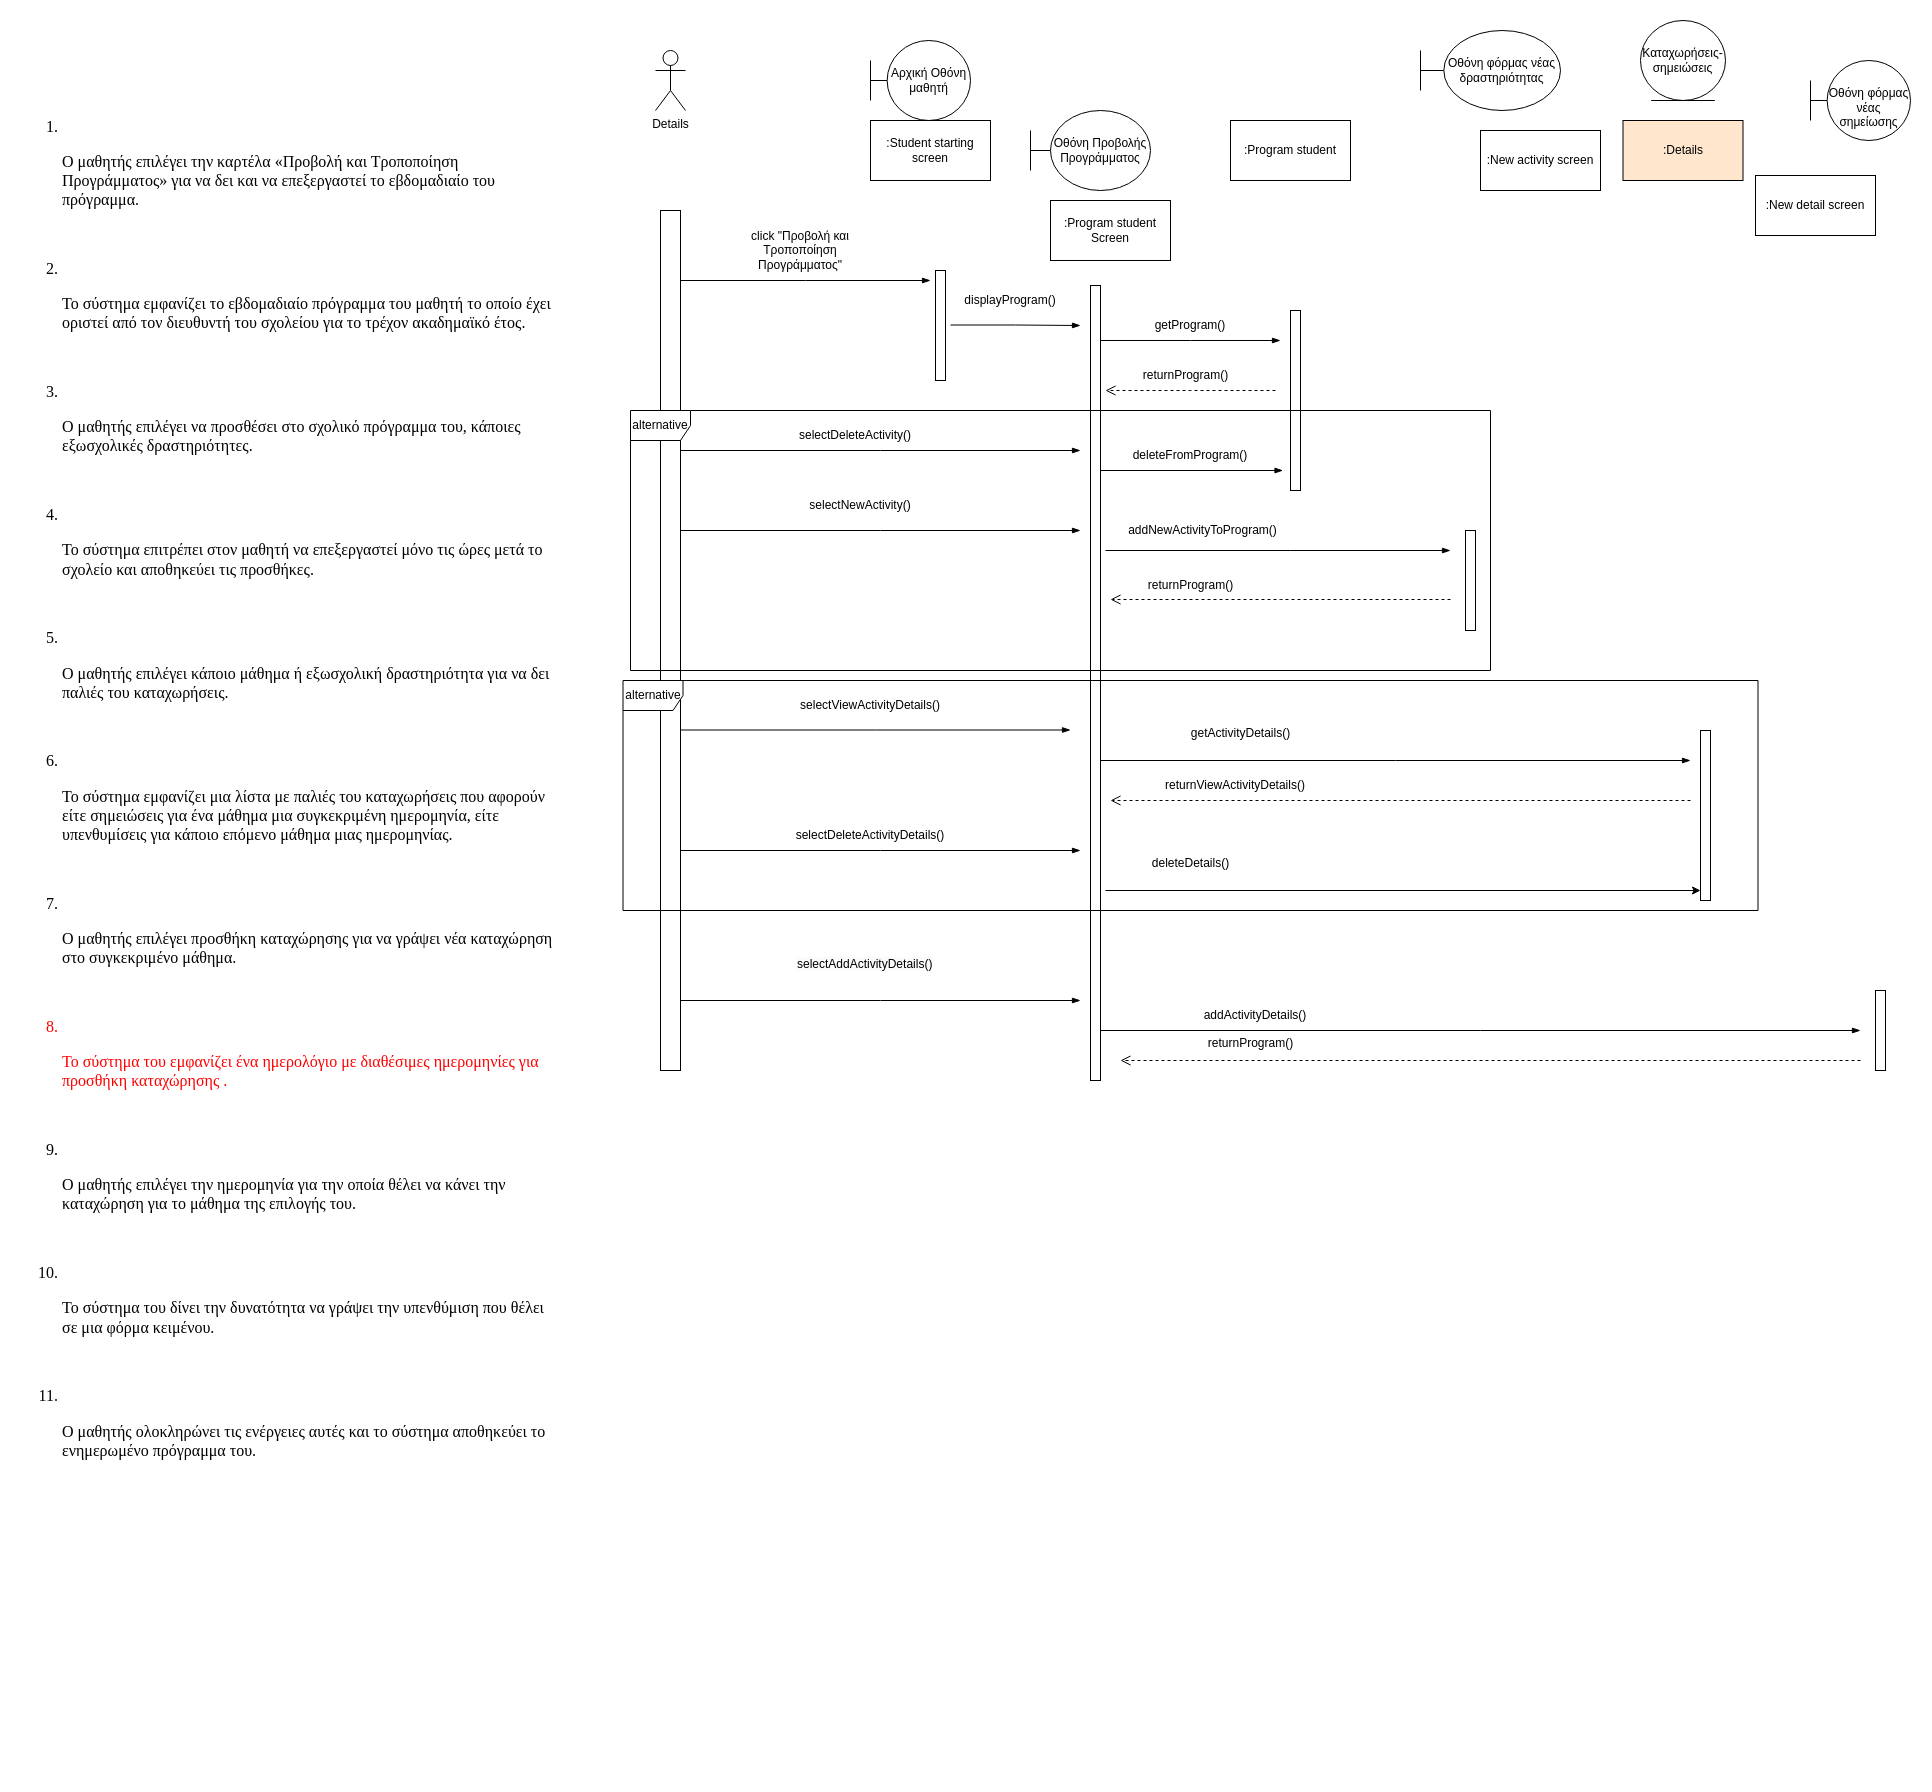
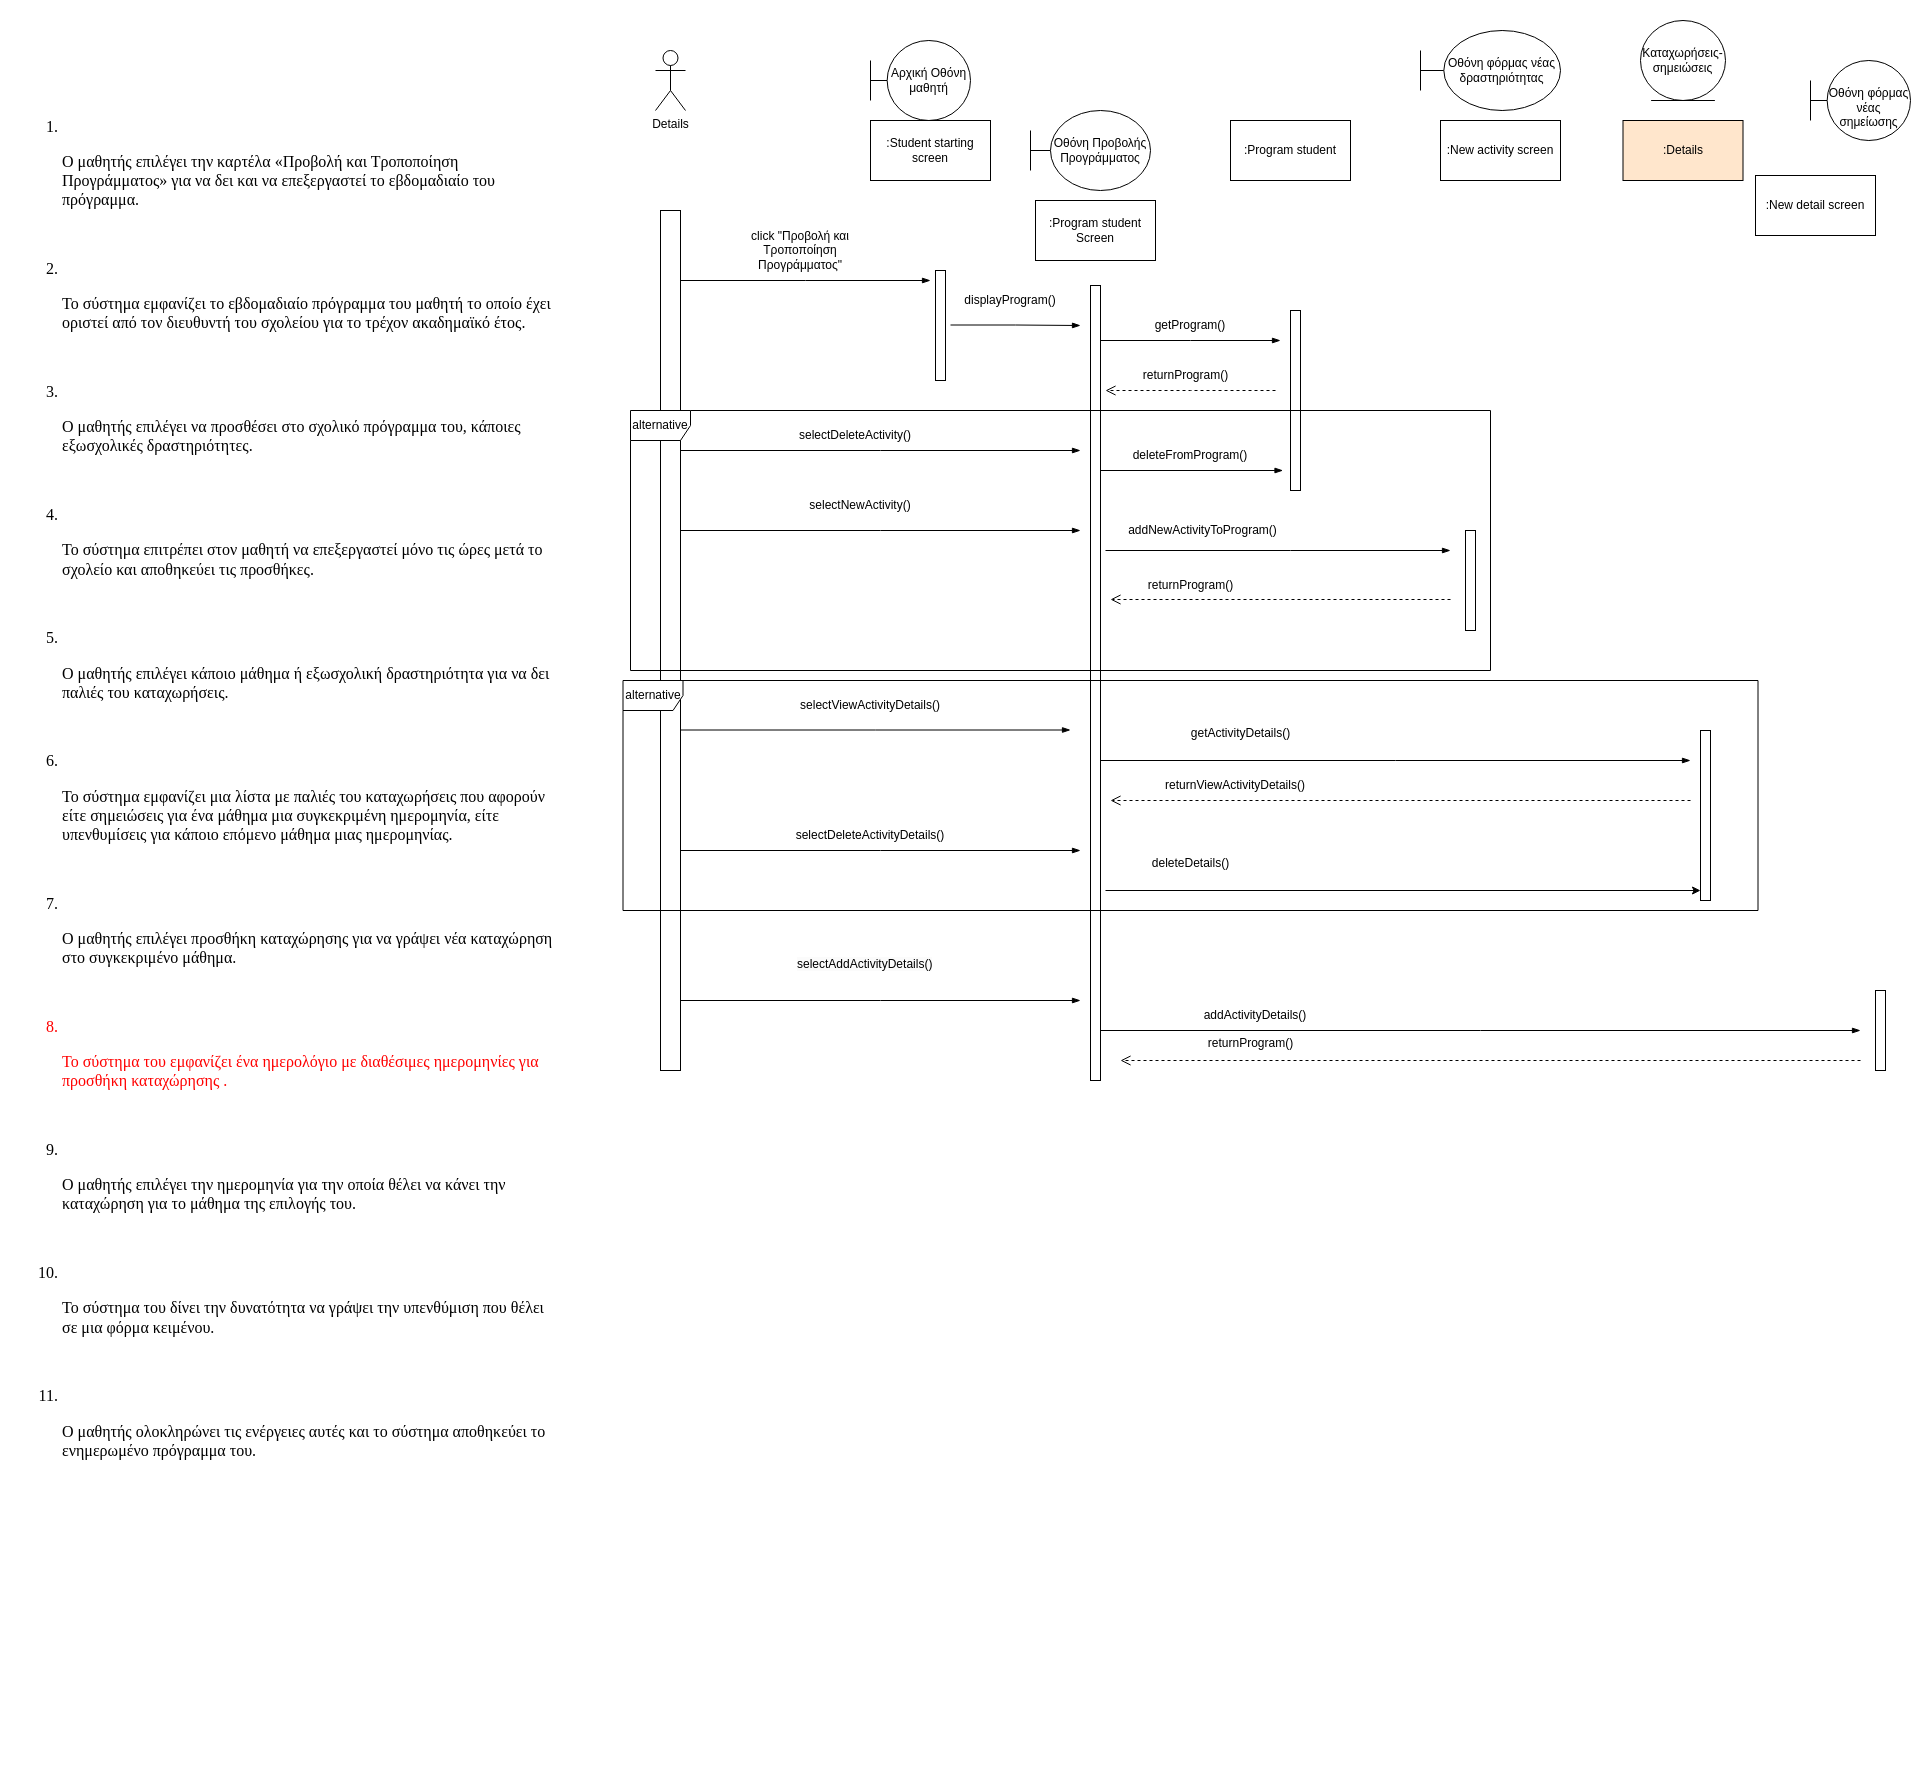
(1541, 161) -> (1501, 151)
(1111, 231) -> (1096, 231)
